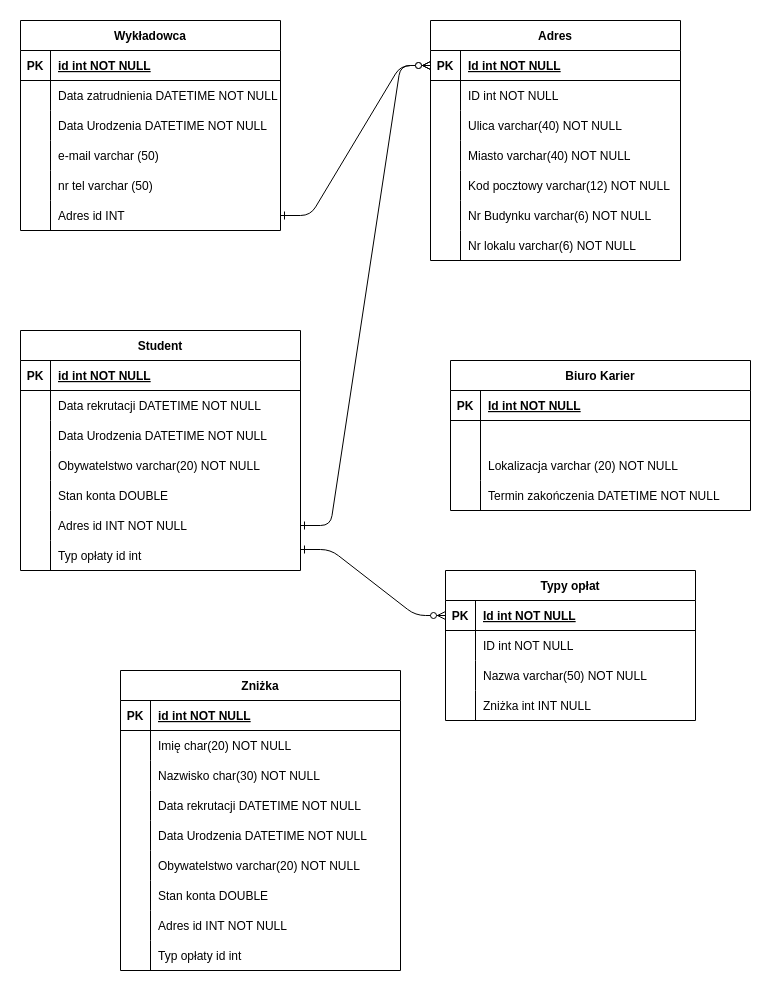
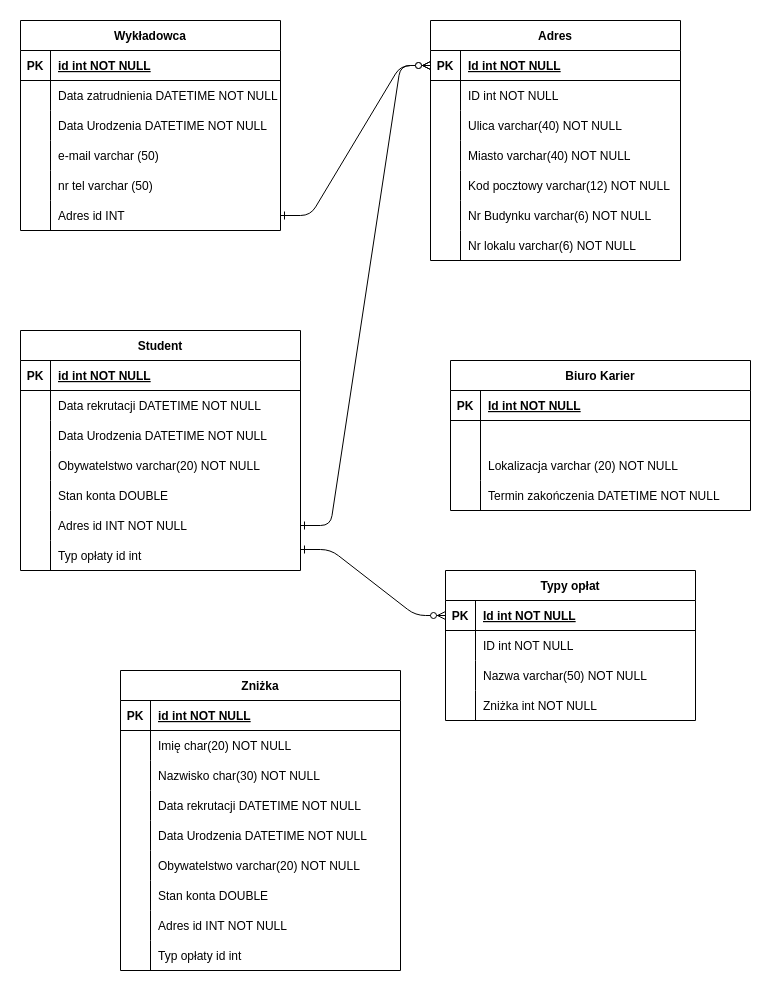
(539, 706) -> (539, 706)
